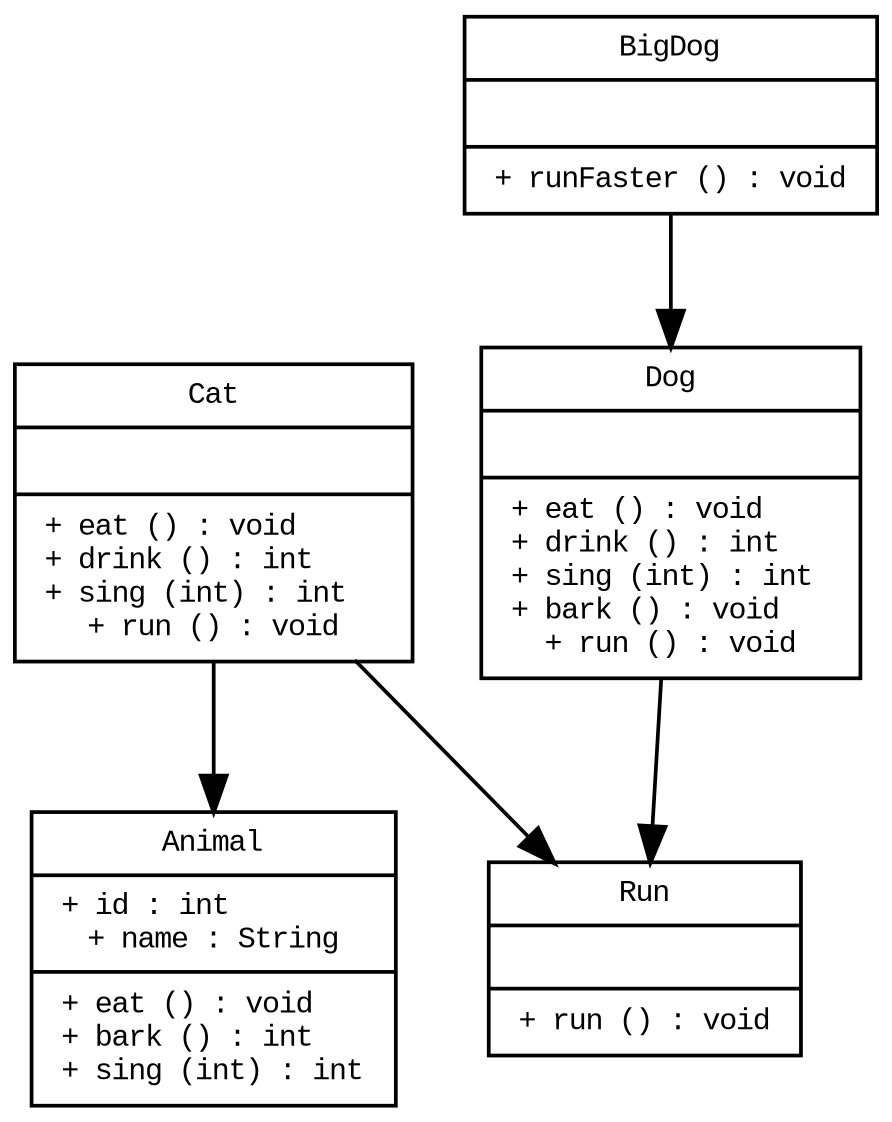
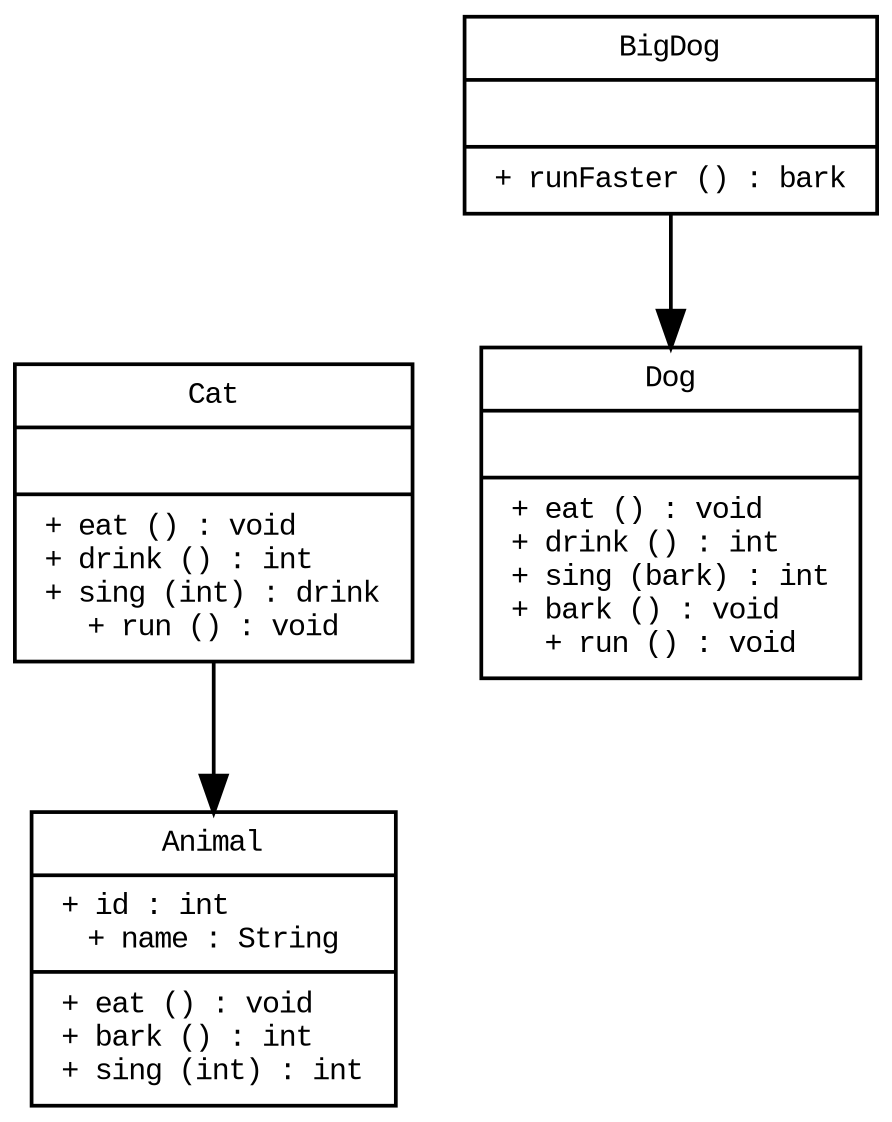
(671, 178) -> (671, 178)
(663, 576) -> (671, 576)
(197, 593) -> (214, 593)
(645, 959) -> none
